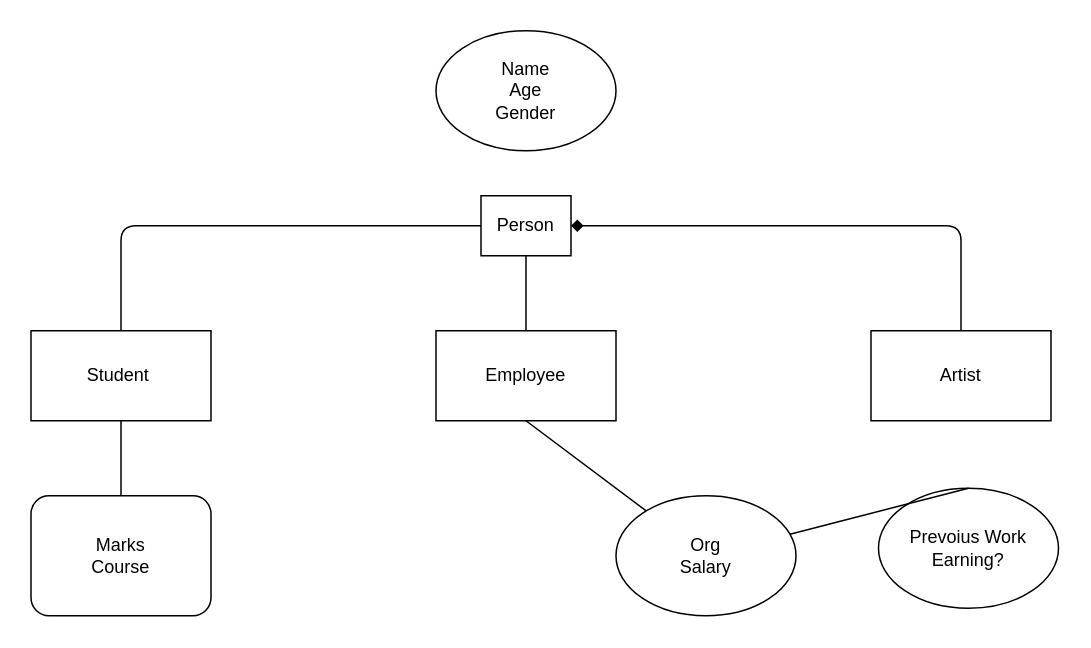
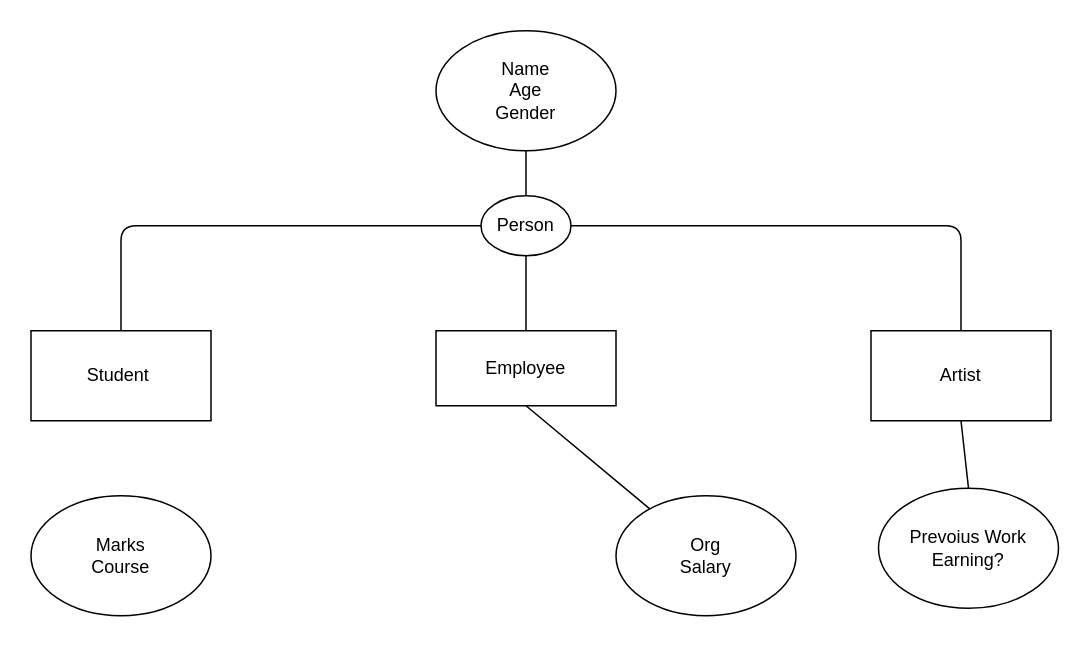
none -> (526, 174)
(526, 226) -> (526, 226)
(583, 226) -> (577, 226)
(526, 376) -> (526, 368)
(121, 459) -> none
(879, 511) -> (965, 455)
(121, 556) -> (121, 556)
